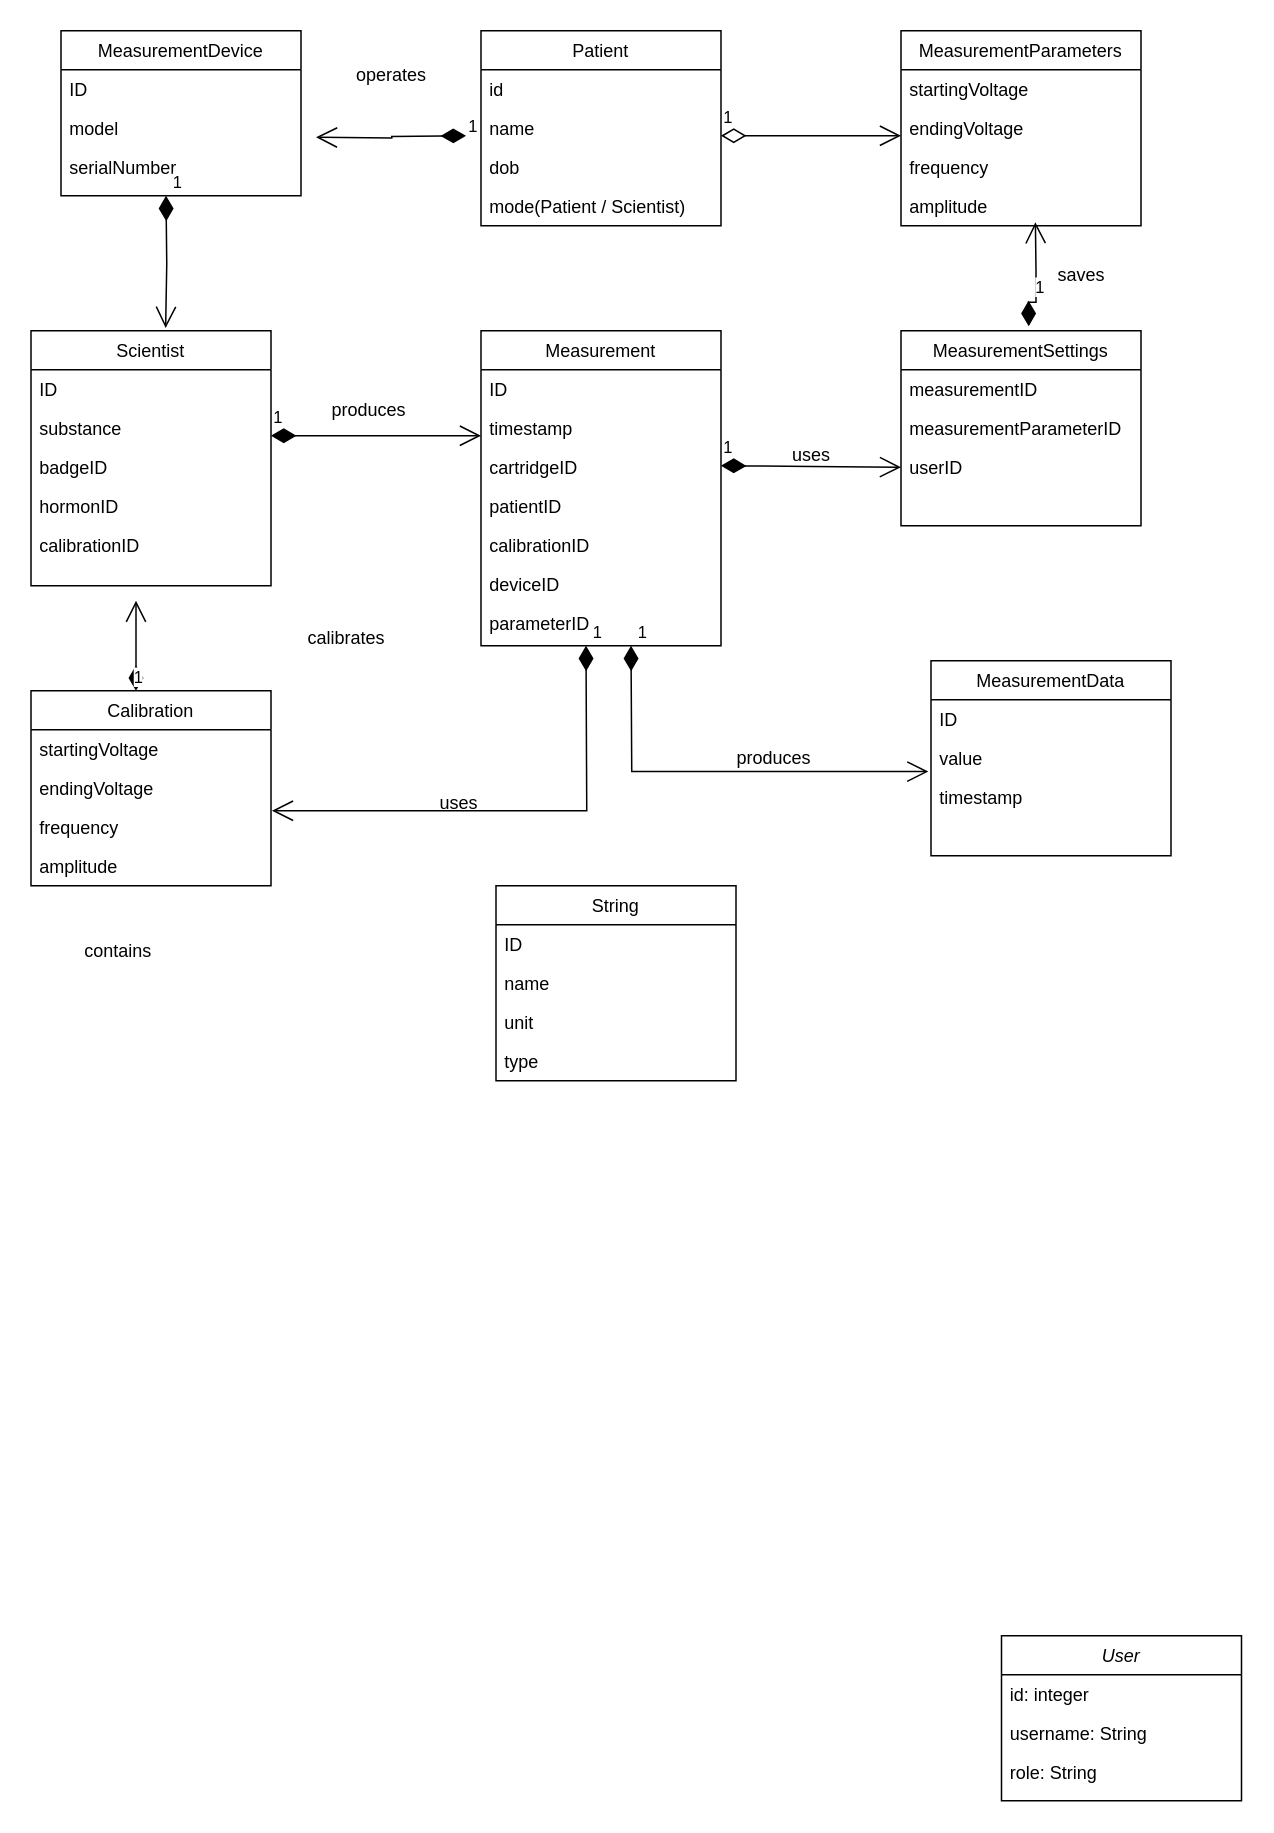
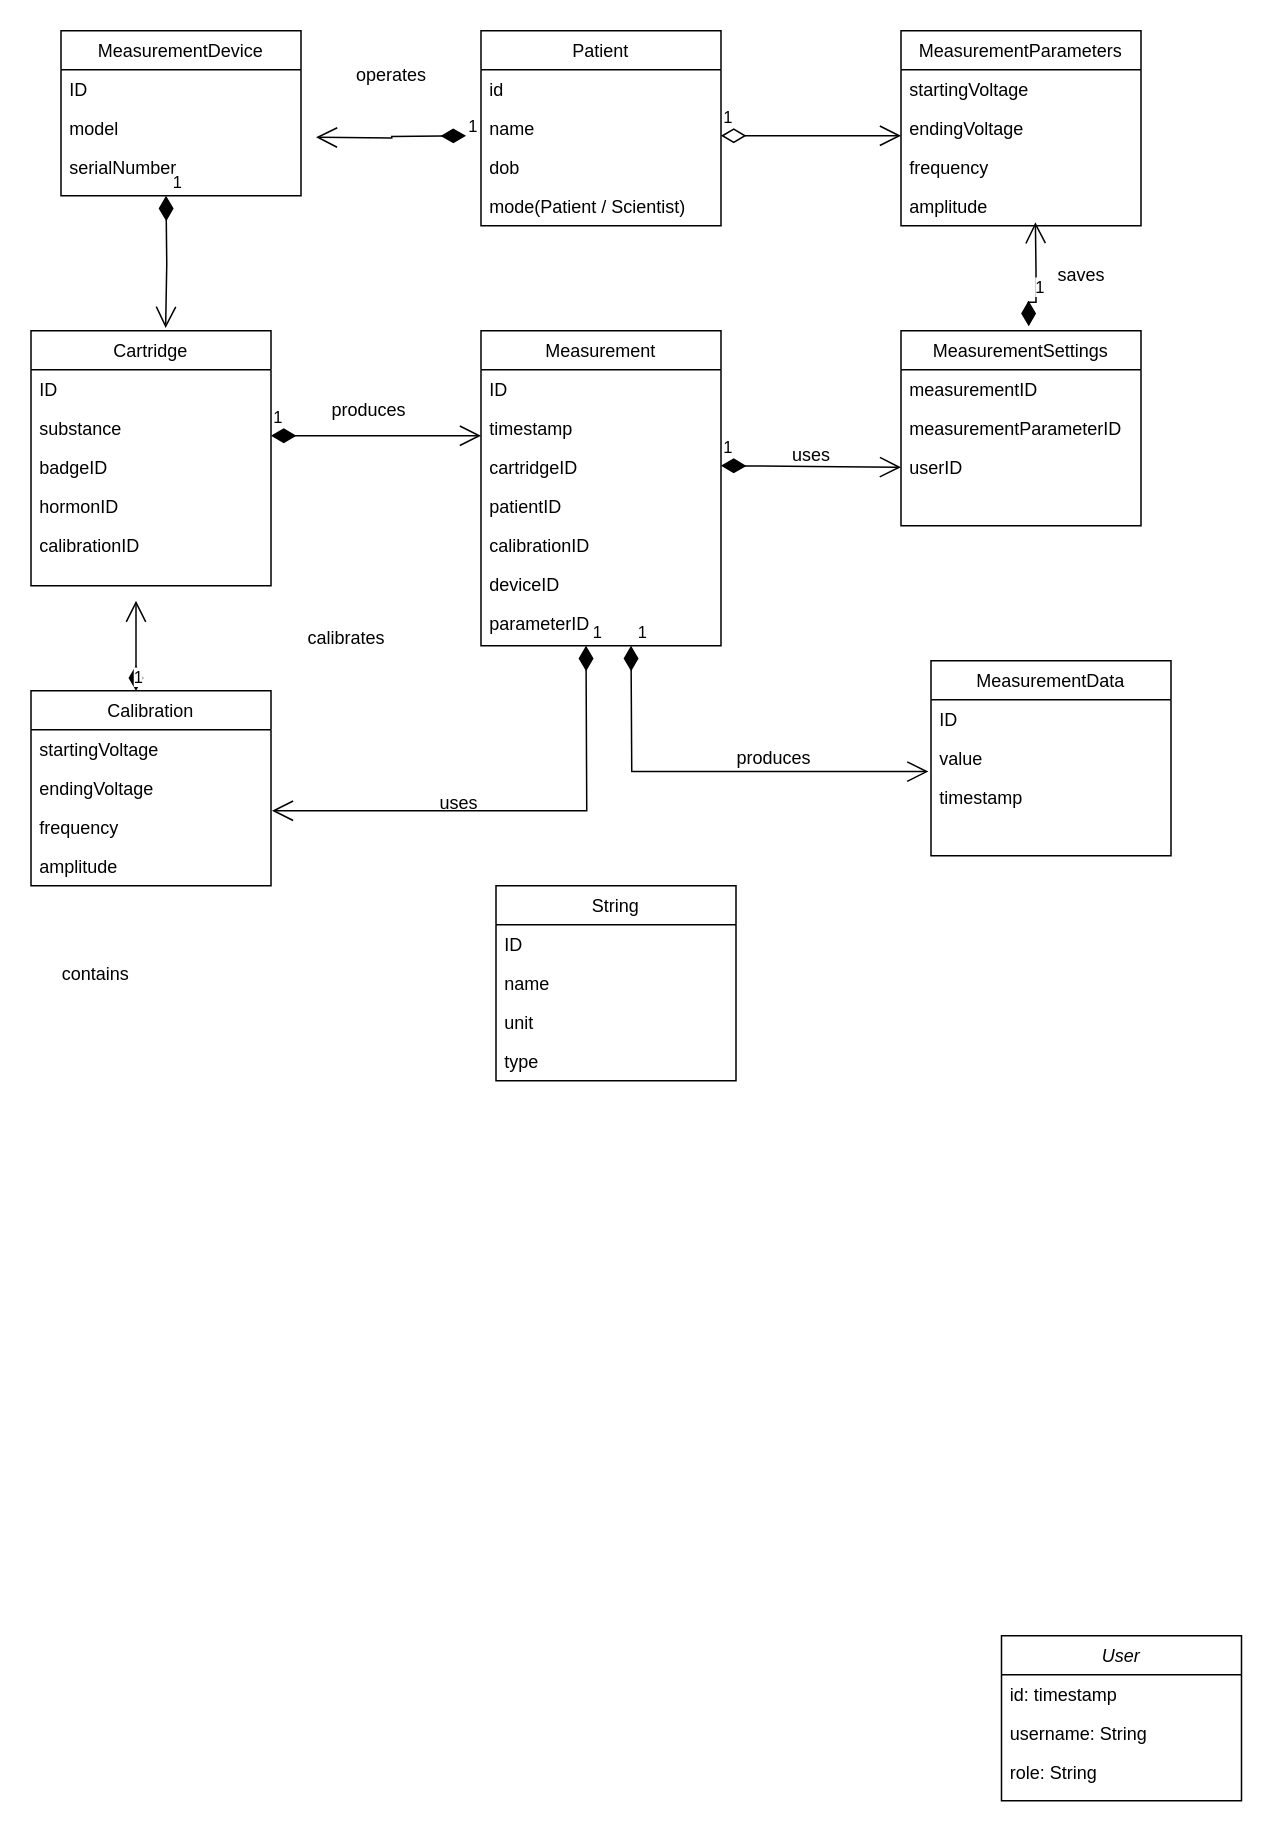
(150, 351) -> (150, 351)
(121, 950) -> (98, 973)
(1056, 1695) -> (1066, 1695)
